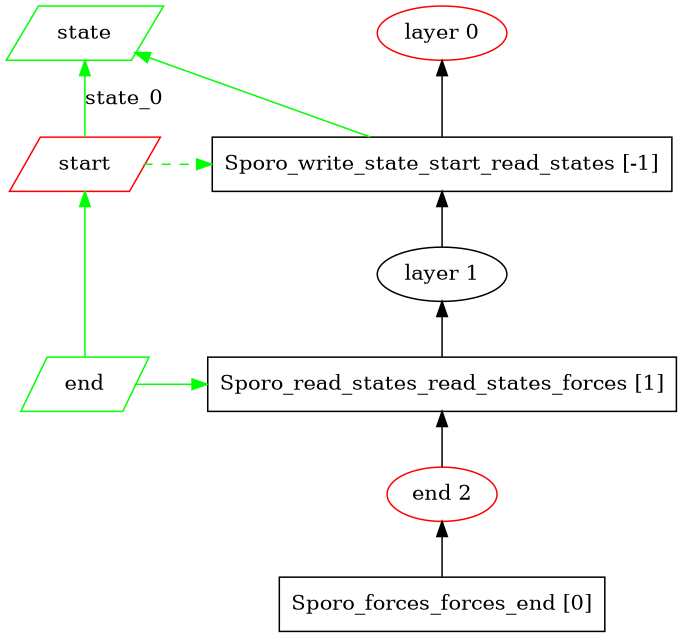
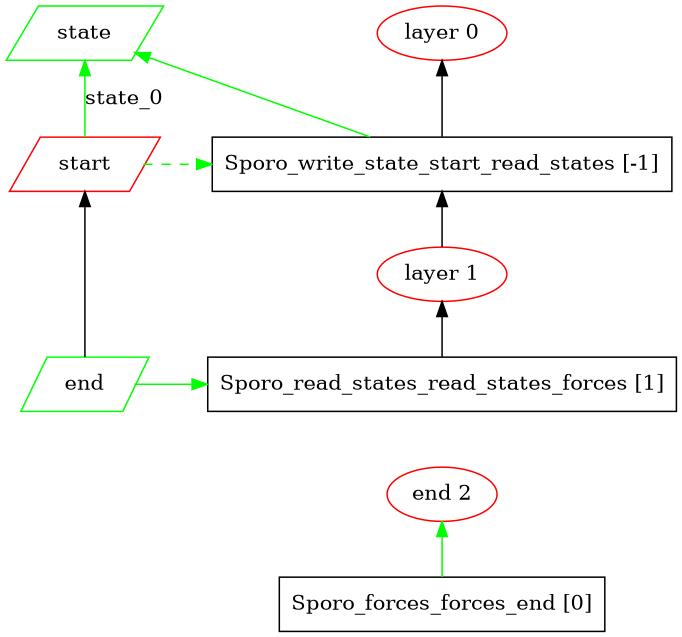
(442, 274) -> (442, 274)
(85, 282) -> (85, 282)
(442, 447) -> none
(442, 557) -> (442, 557)
